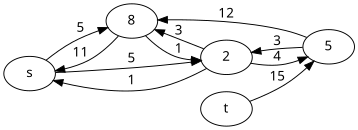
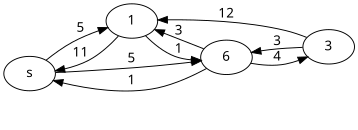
(132, 21) -> (132, 21)
(329, 47) -> (329, 47)
(226, 57) -> (226, 57)
(226, 109) -> none
